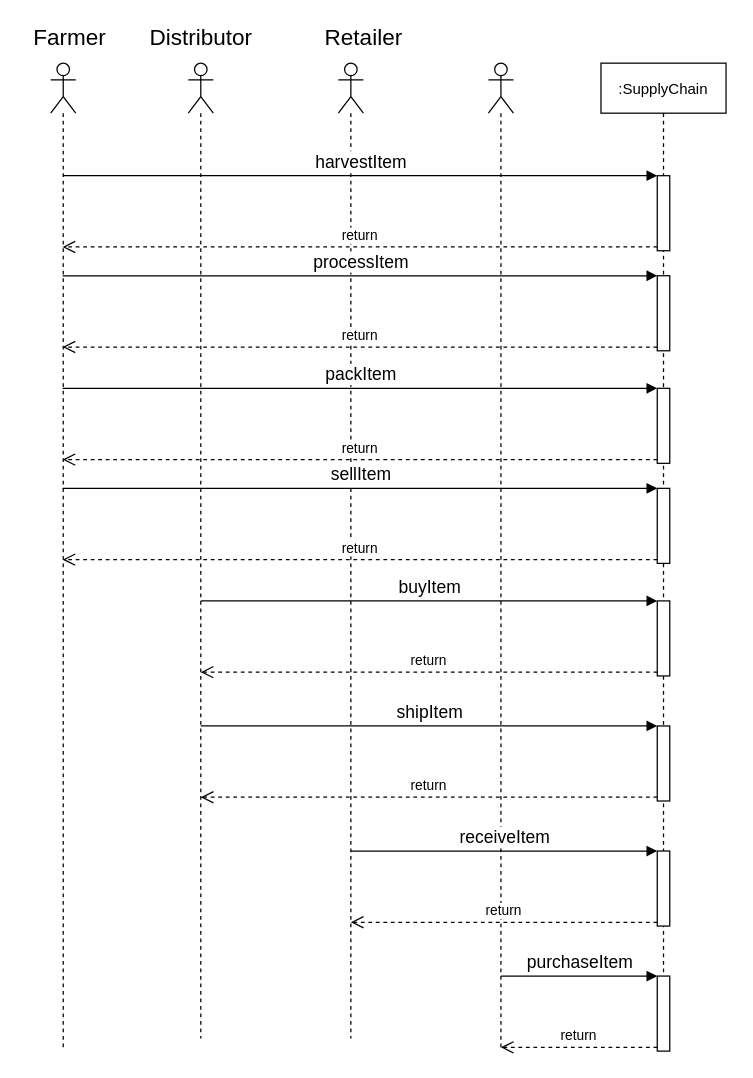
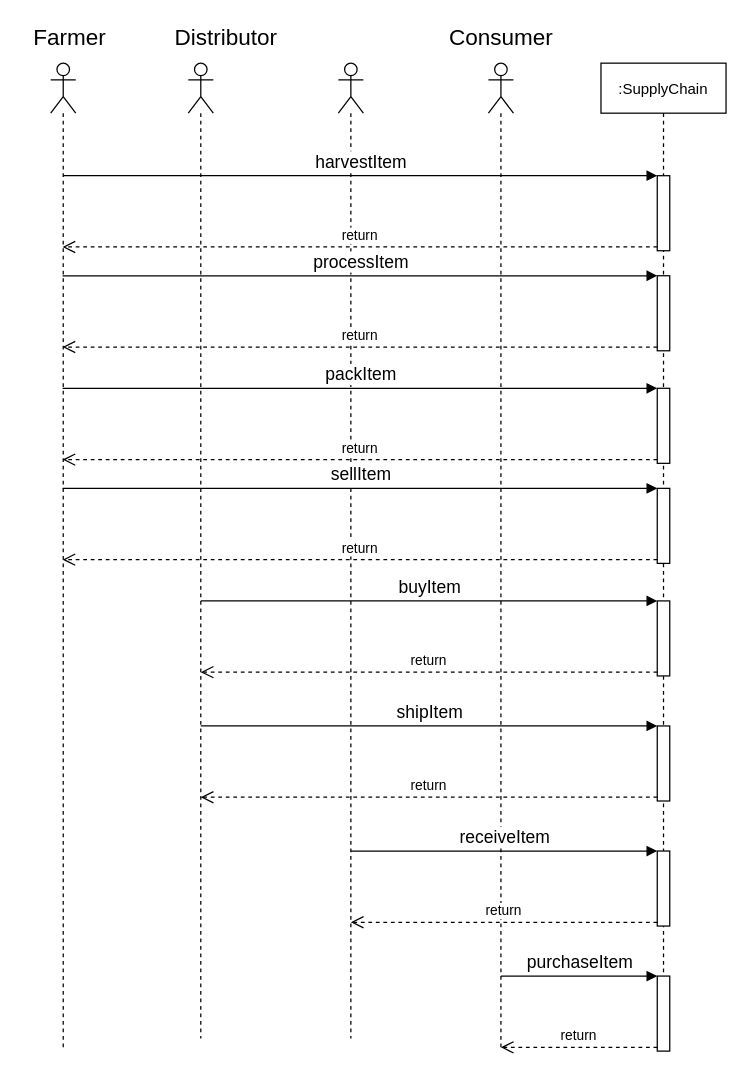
(201, 38) -> (226, 38)
(363, 38) -> none
none -> (501, 38)
